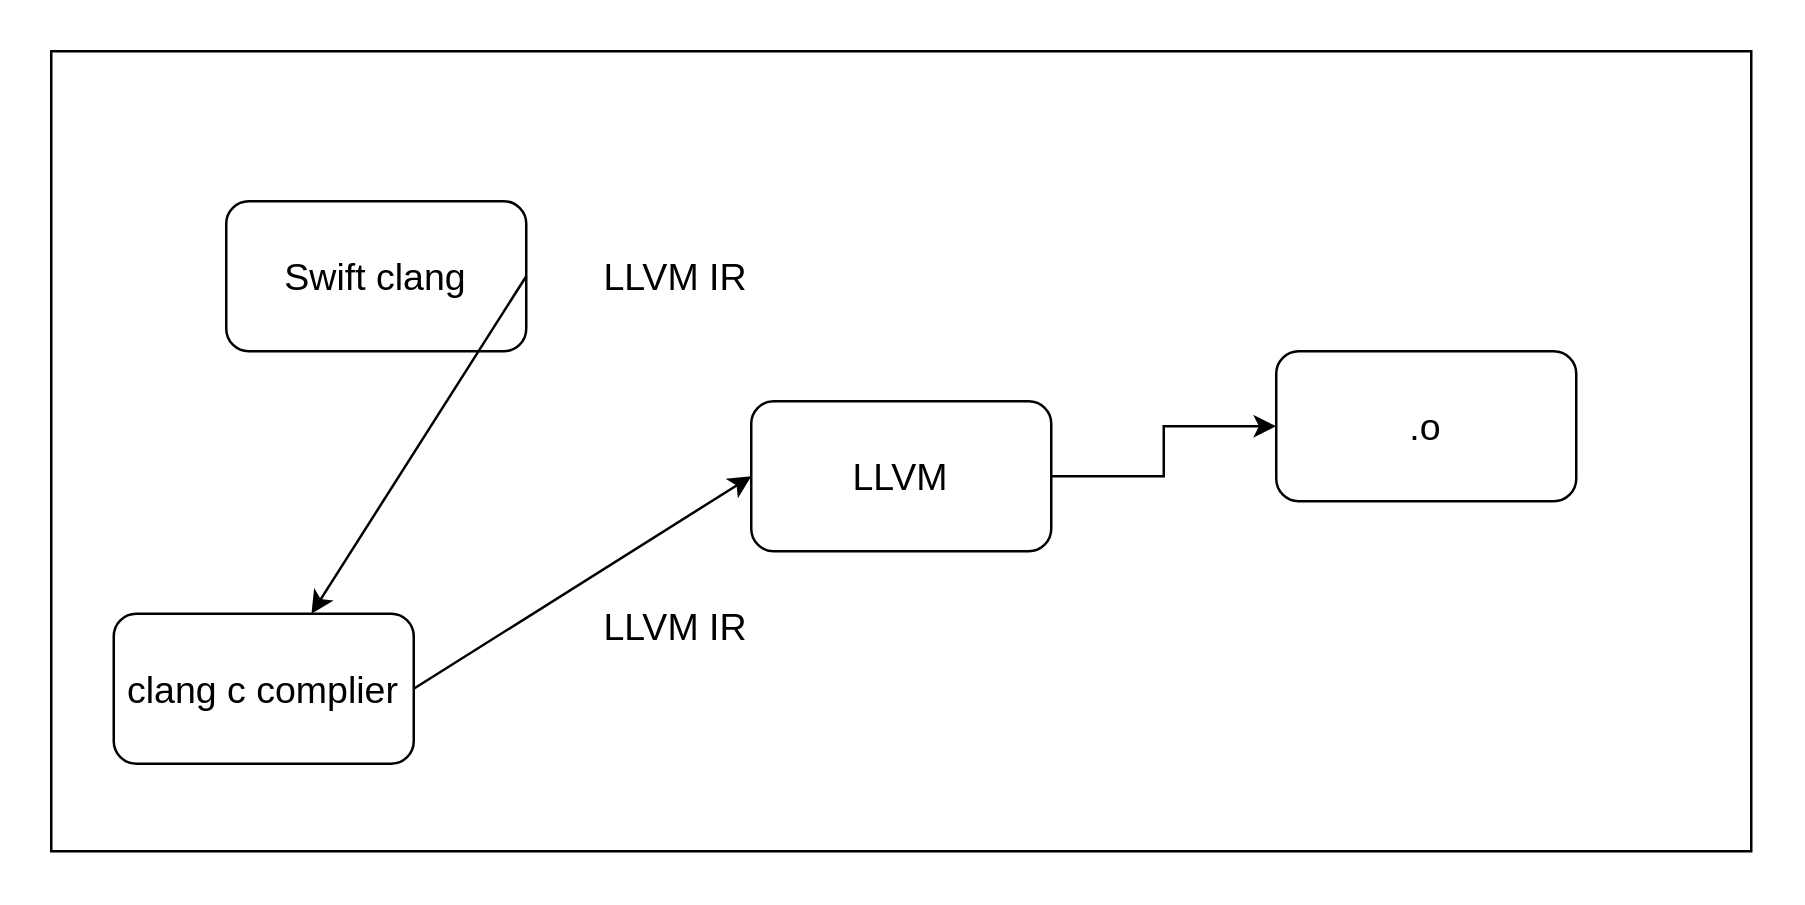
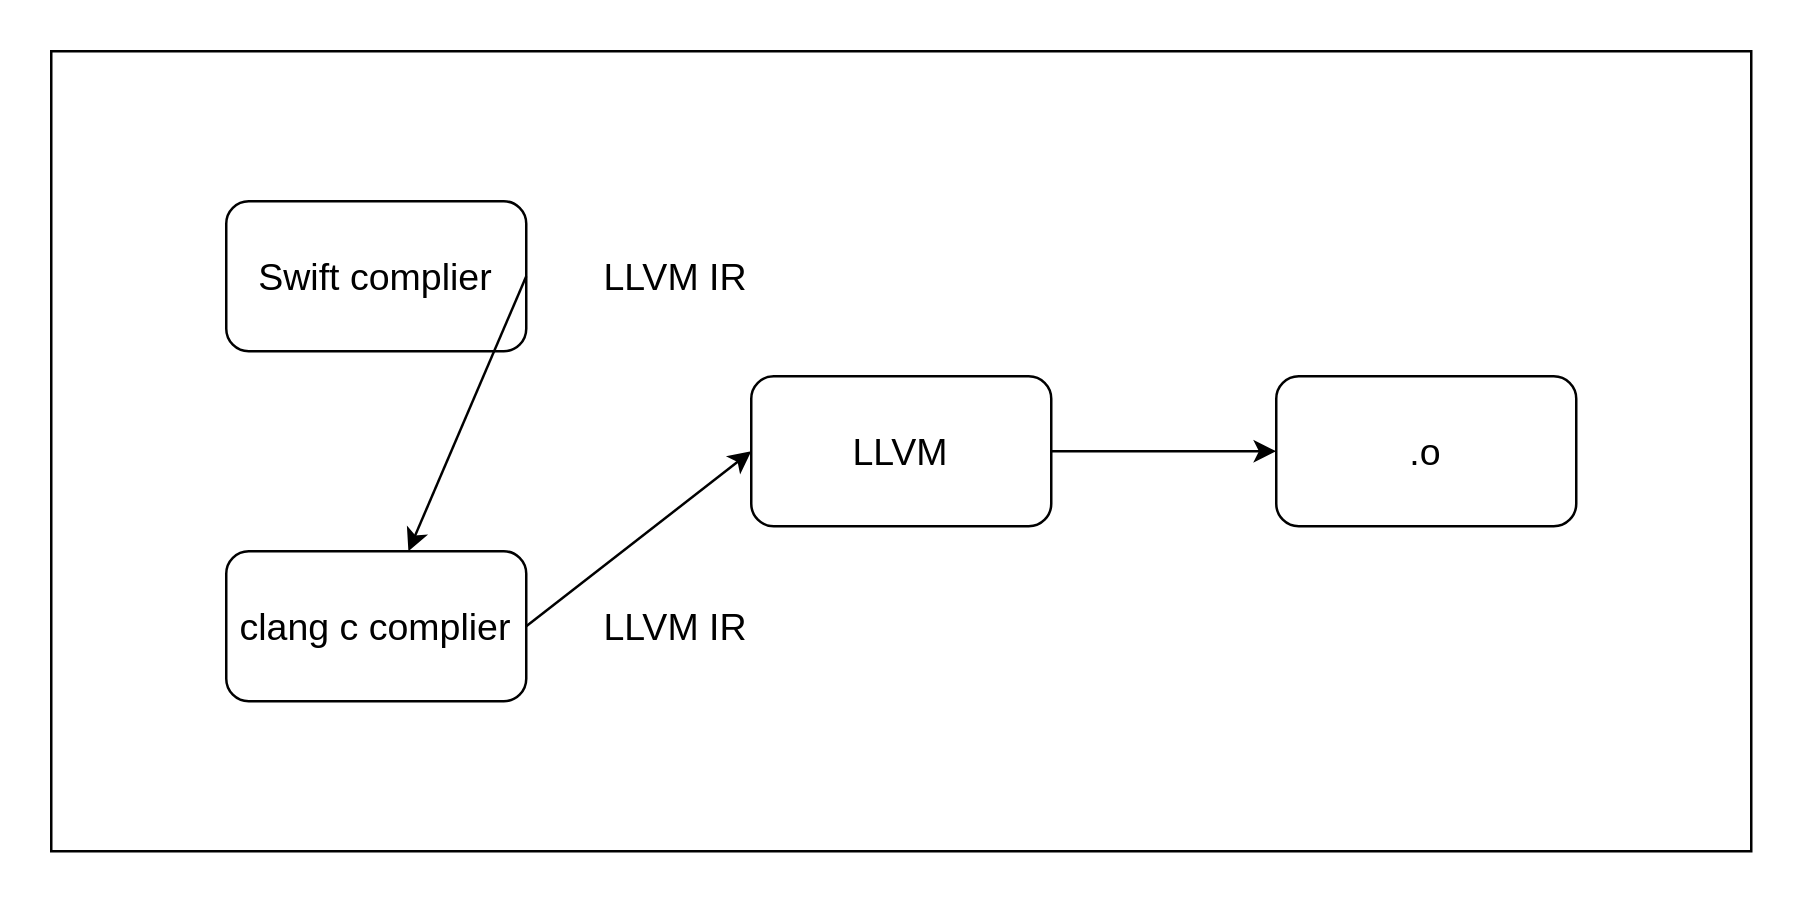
(376, 276) -> (376, 276)
(1426, 426) -> (1426, 451)
(901, 476) -> (901, 451)
(264, 689) -> (376, 626)
